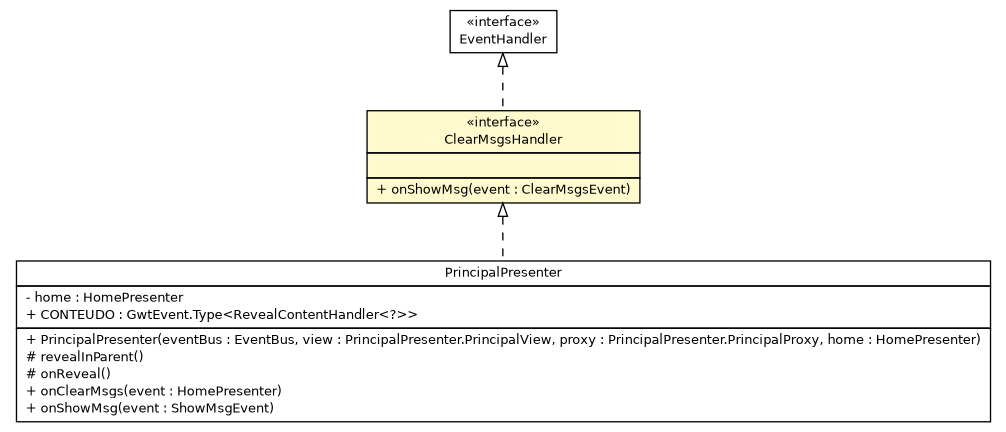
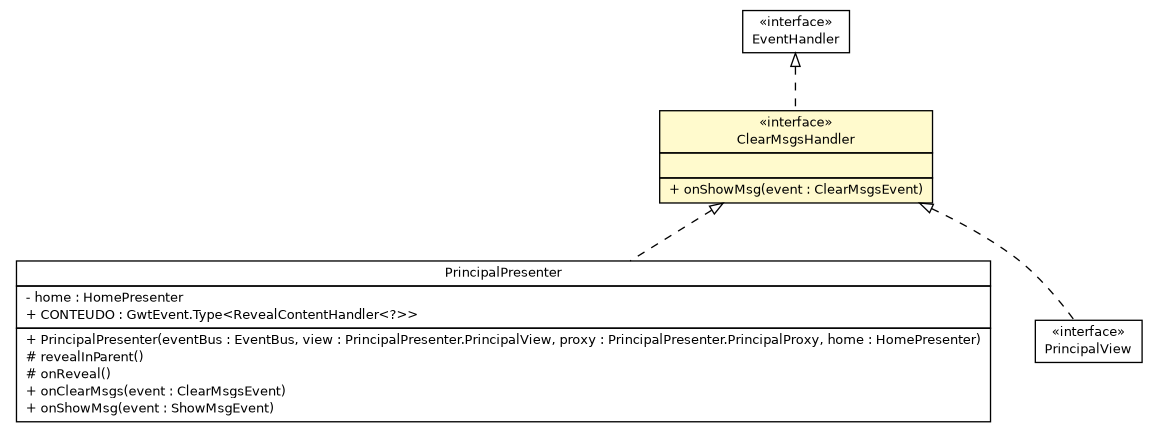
none -> (1088, 341)
(154, 391) -> (156, 391)
